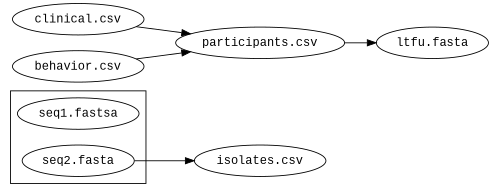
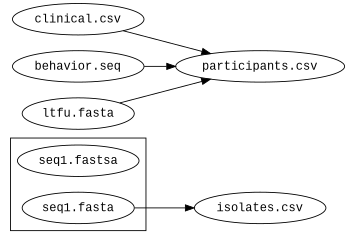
(356, 43) -> (161, 92)
(78, 66) -> (78, 66)
(78, 161) -> (78, 208)
